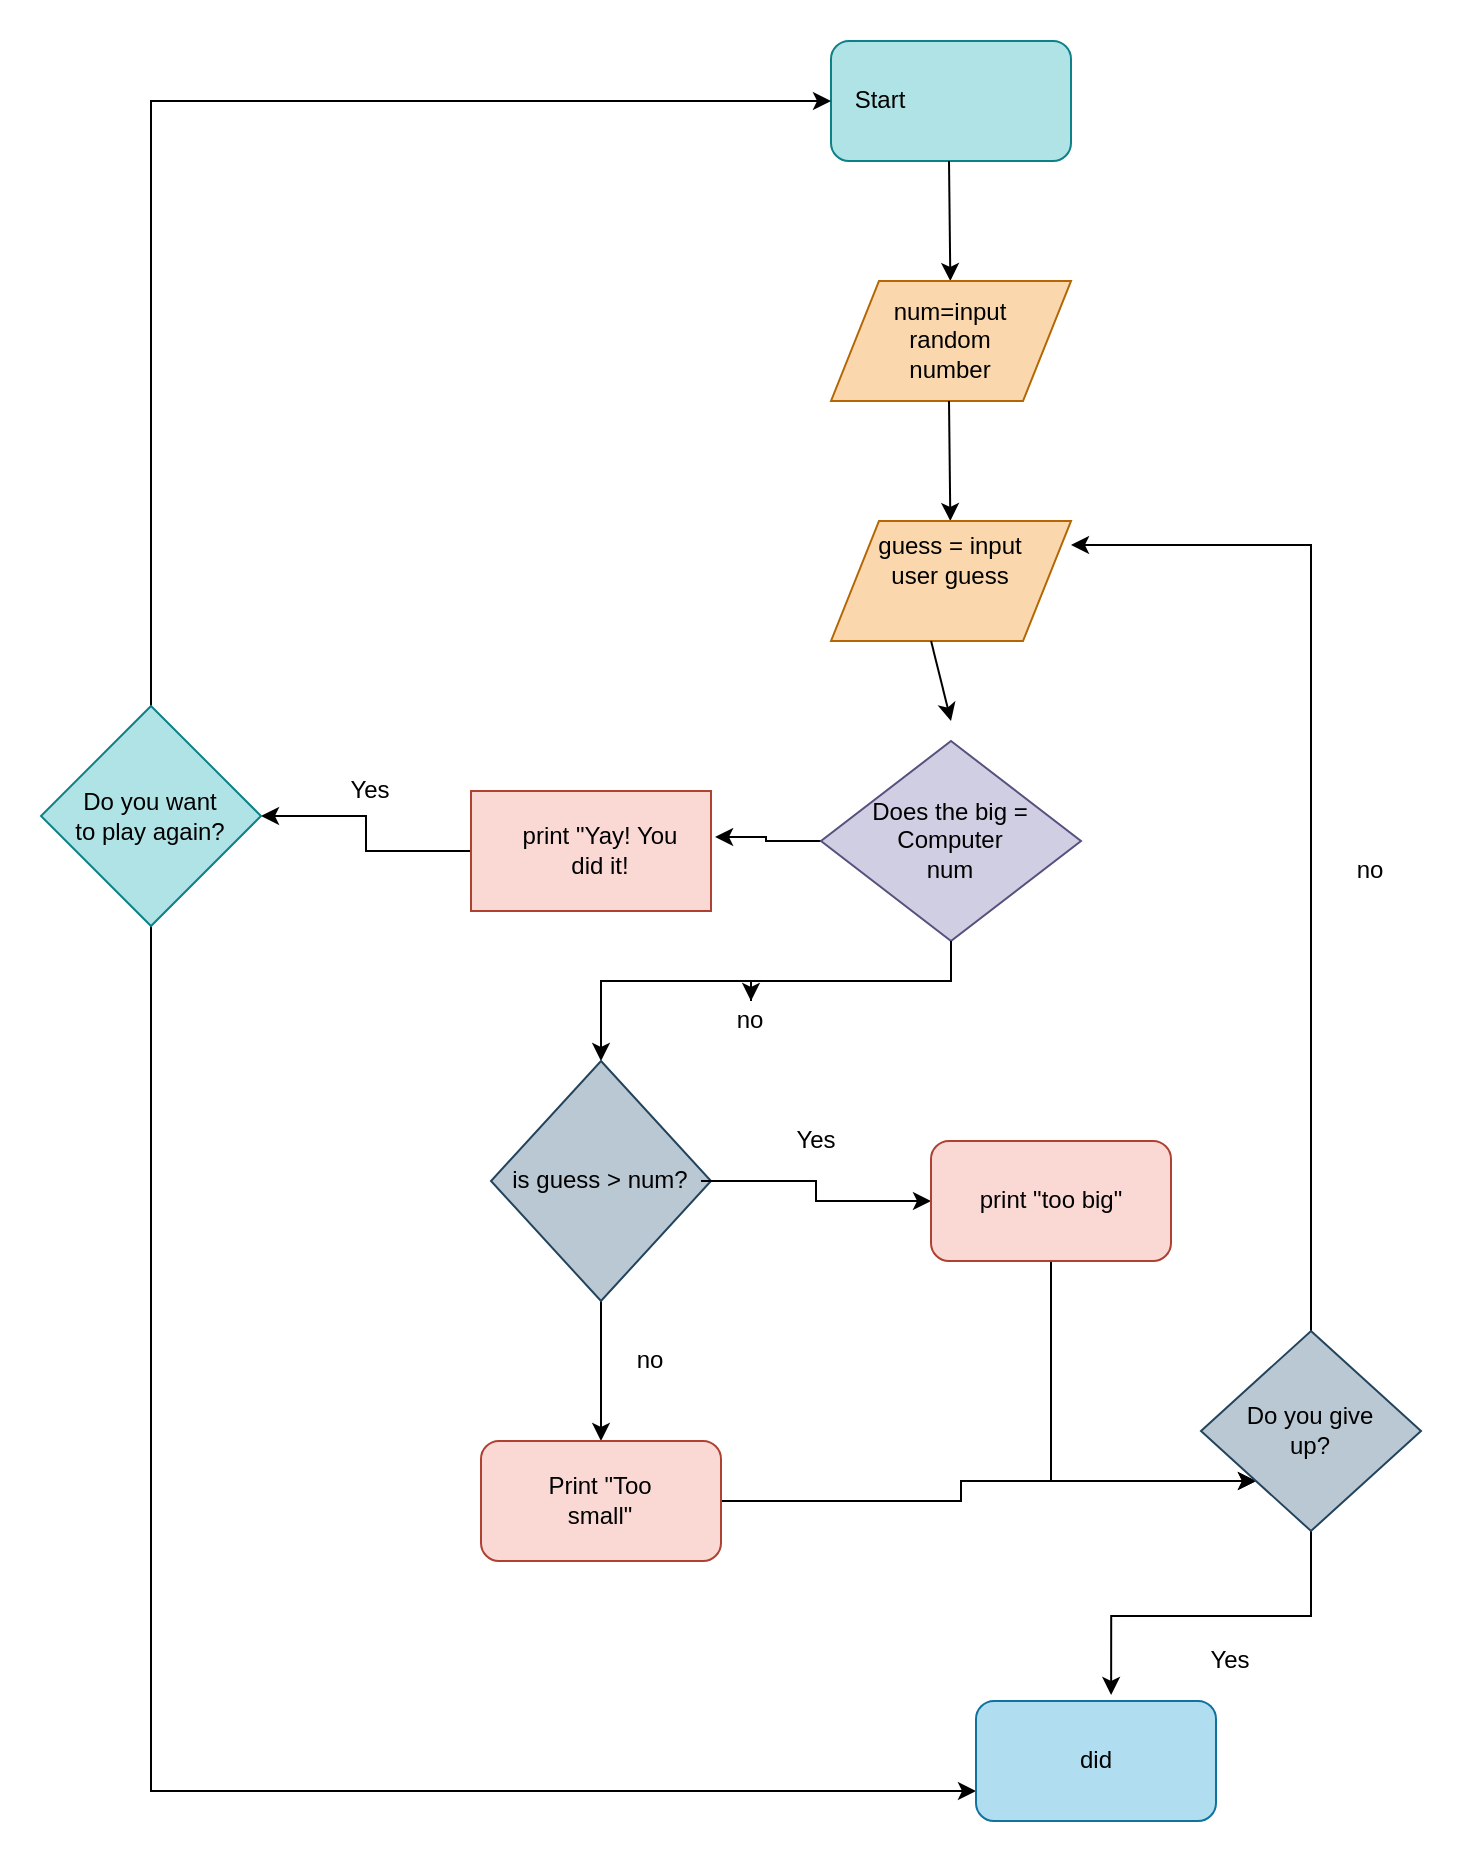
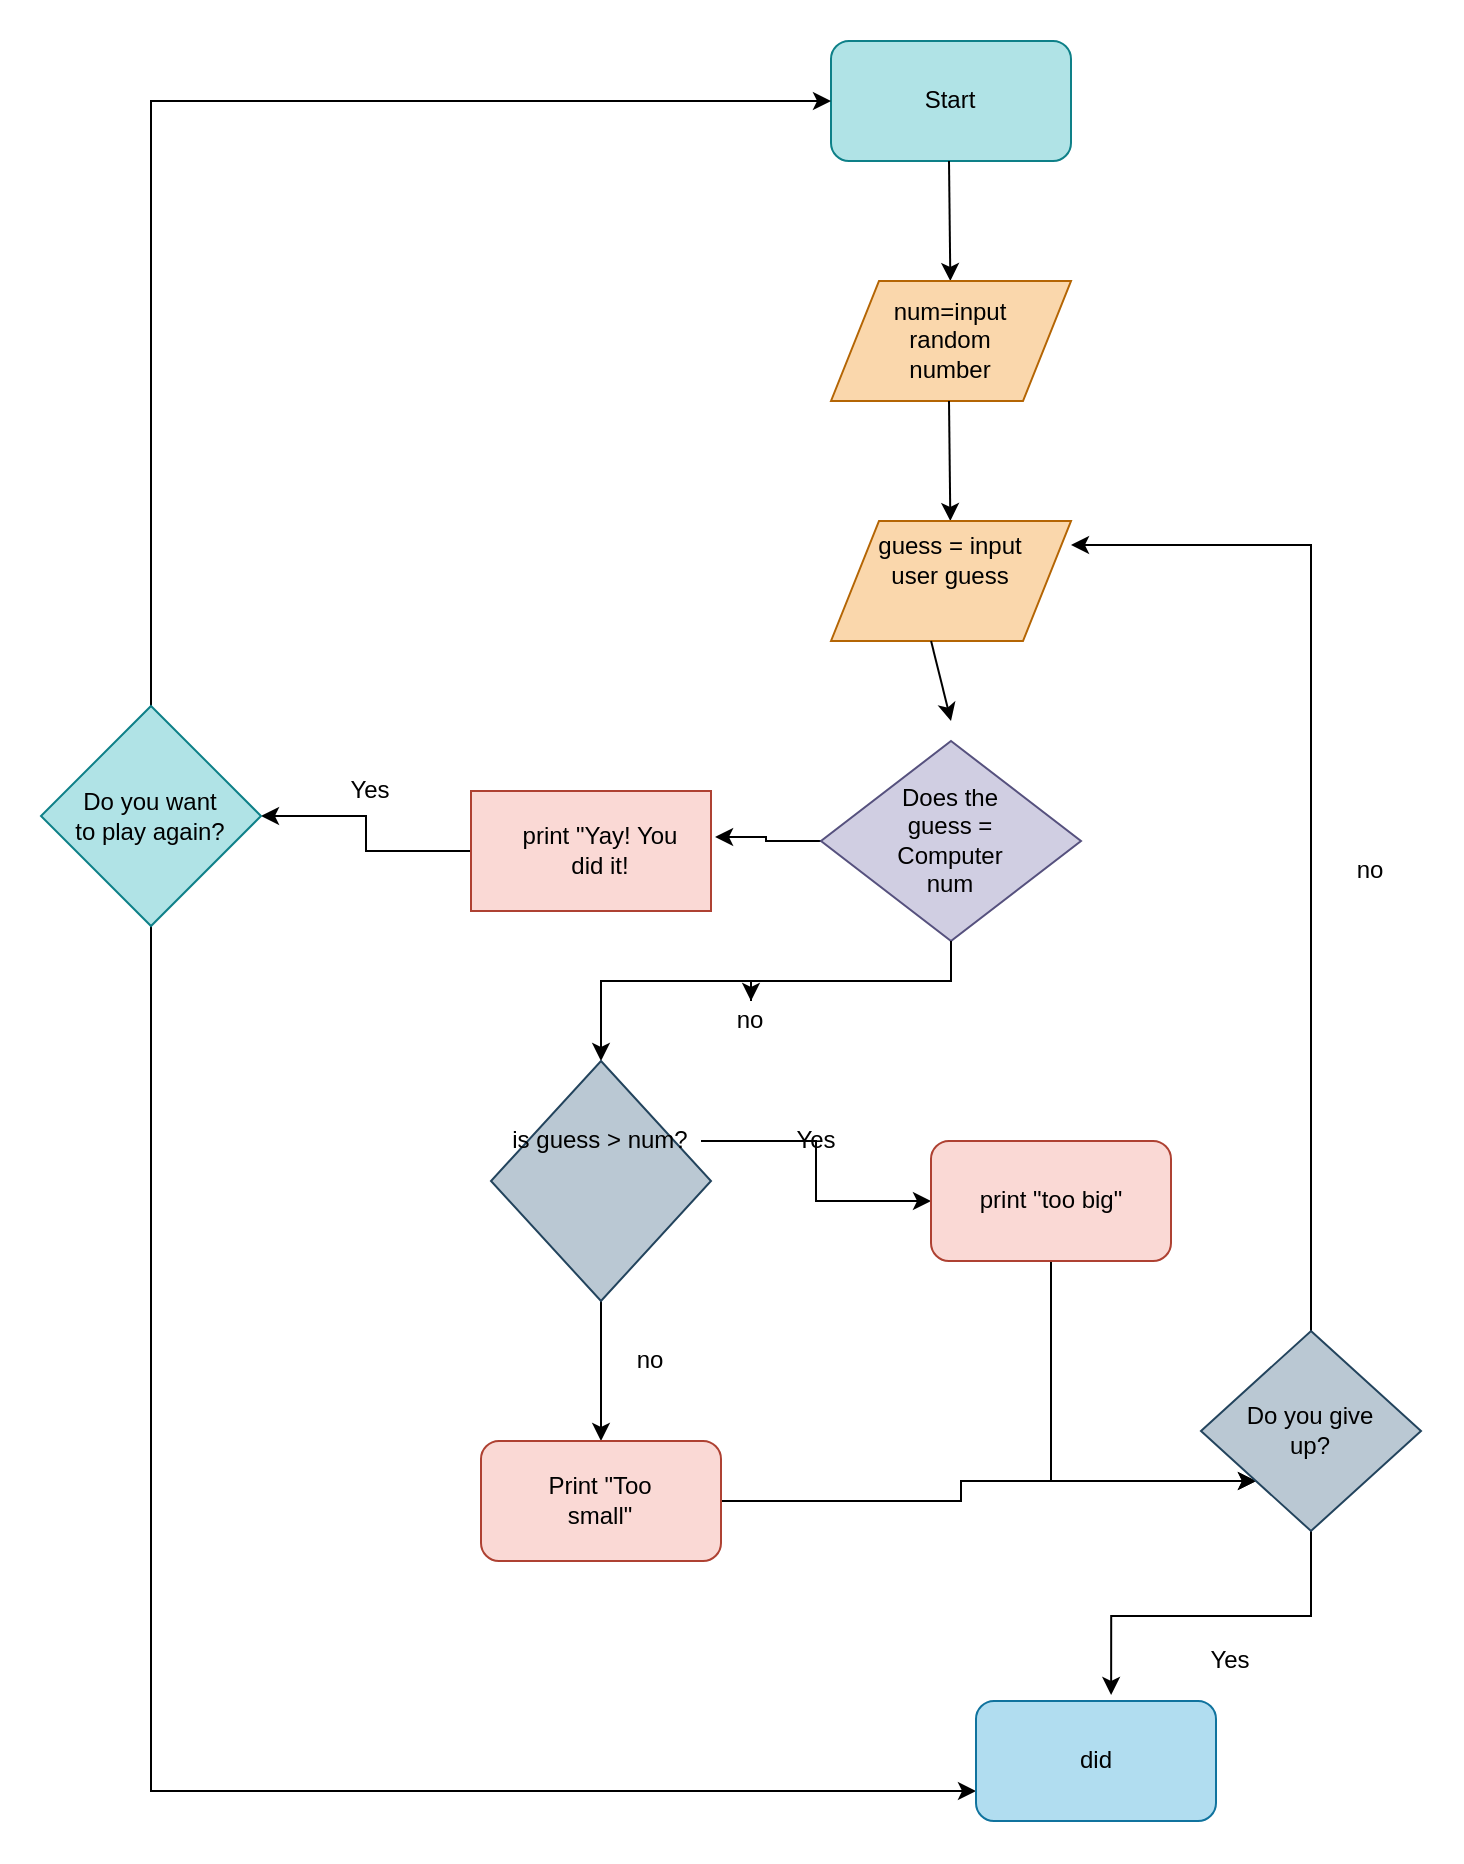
(881, 101) -> (951, 101)
(951, 841) -> (951, 841)
(601, 1181) -> (601, 1141)
